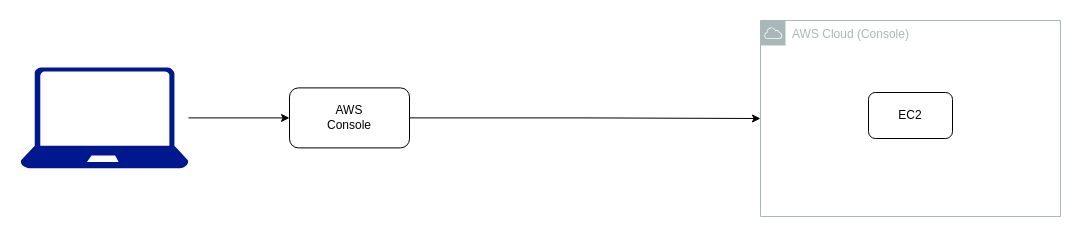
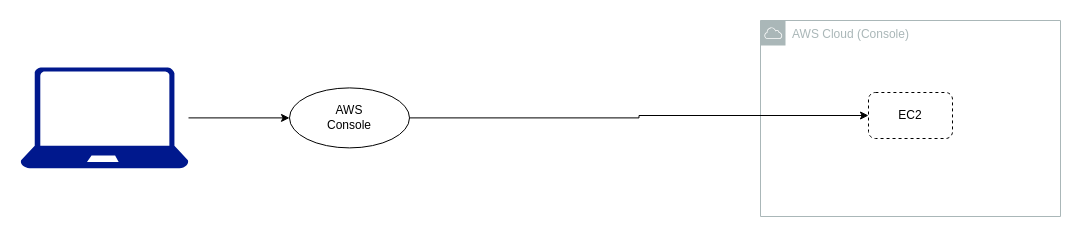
(911, 116) -> (911, 116)
(350, 118) -> (350, 118)
(695, 118) -> (748, 116)
